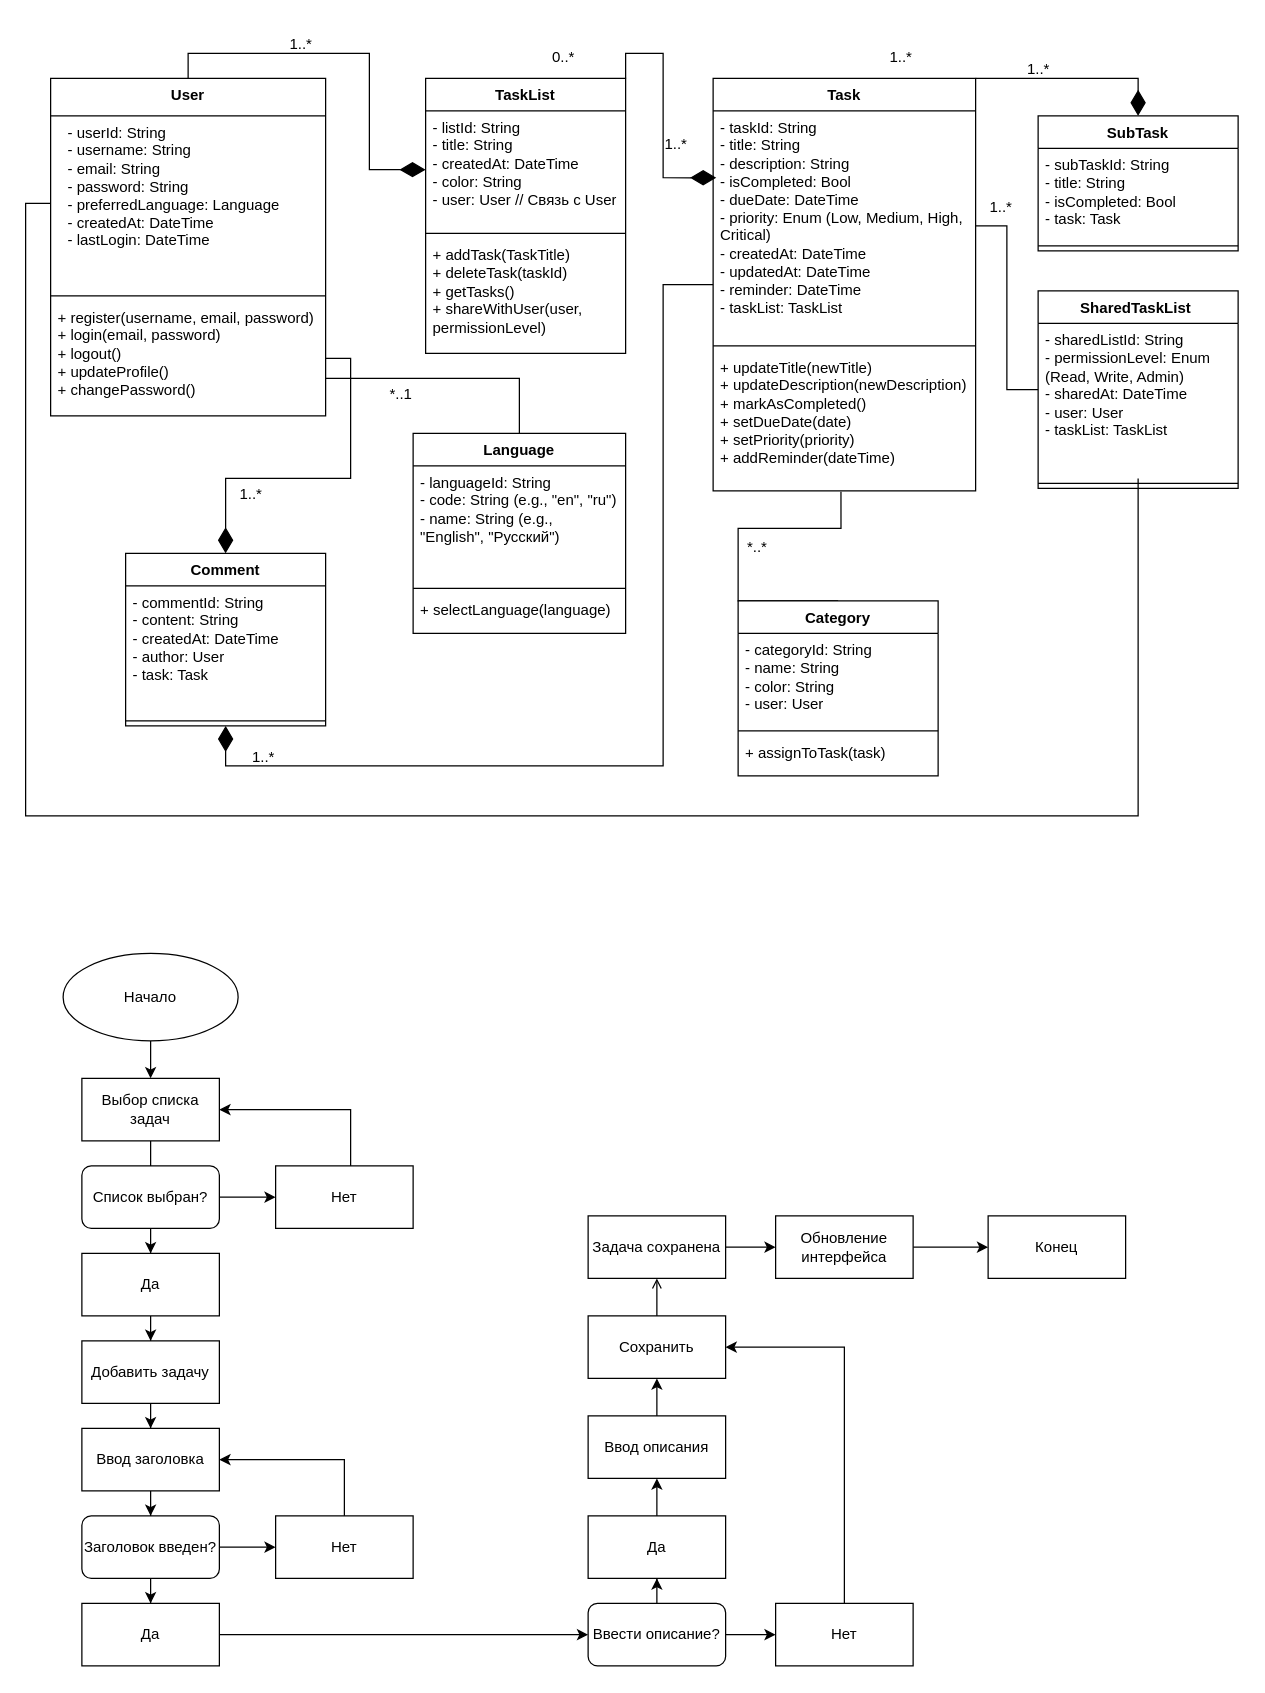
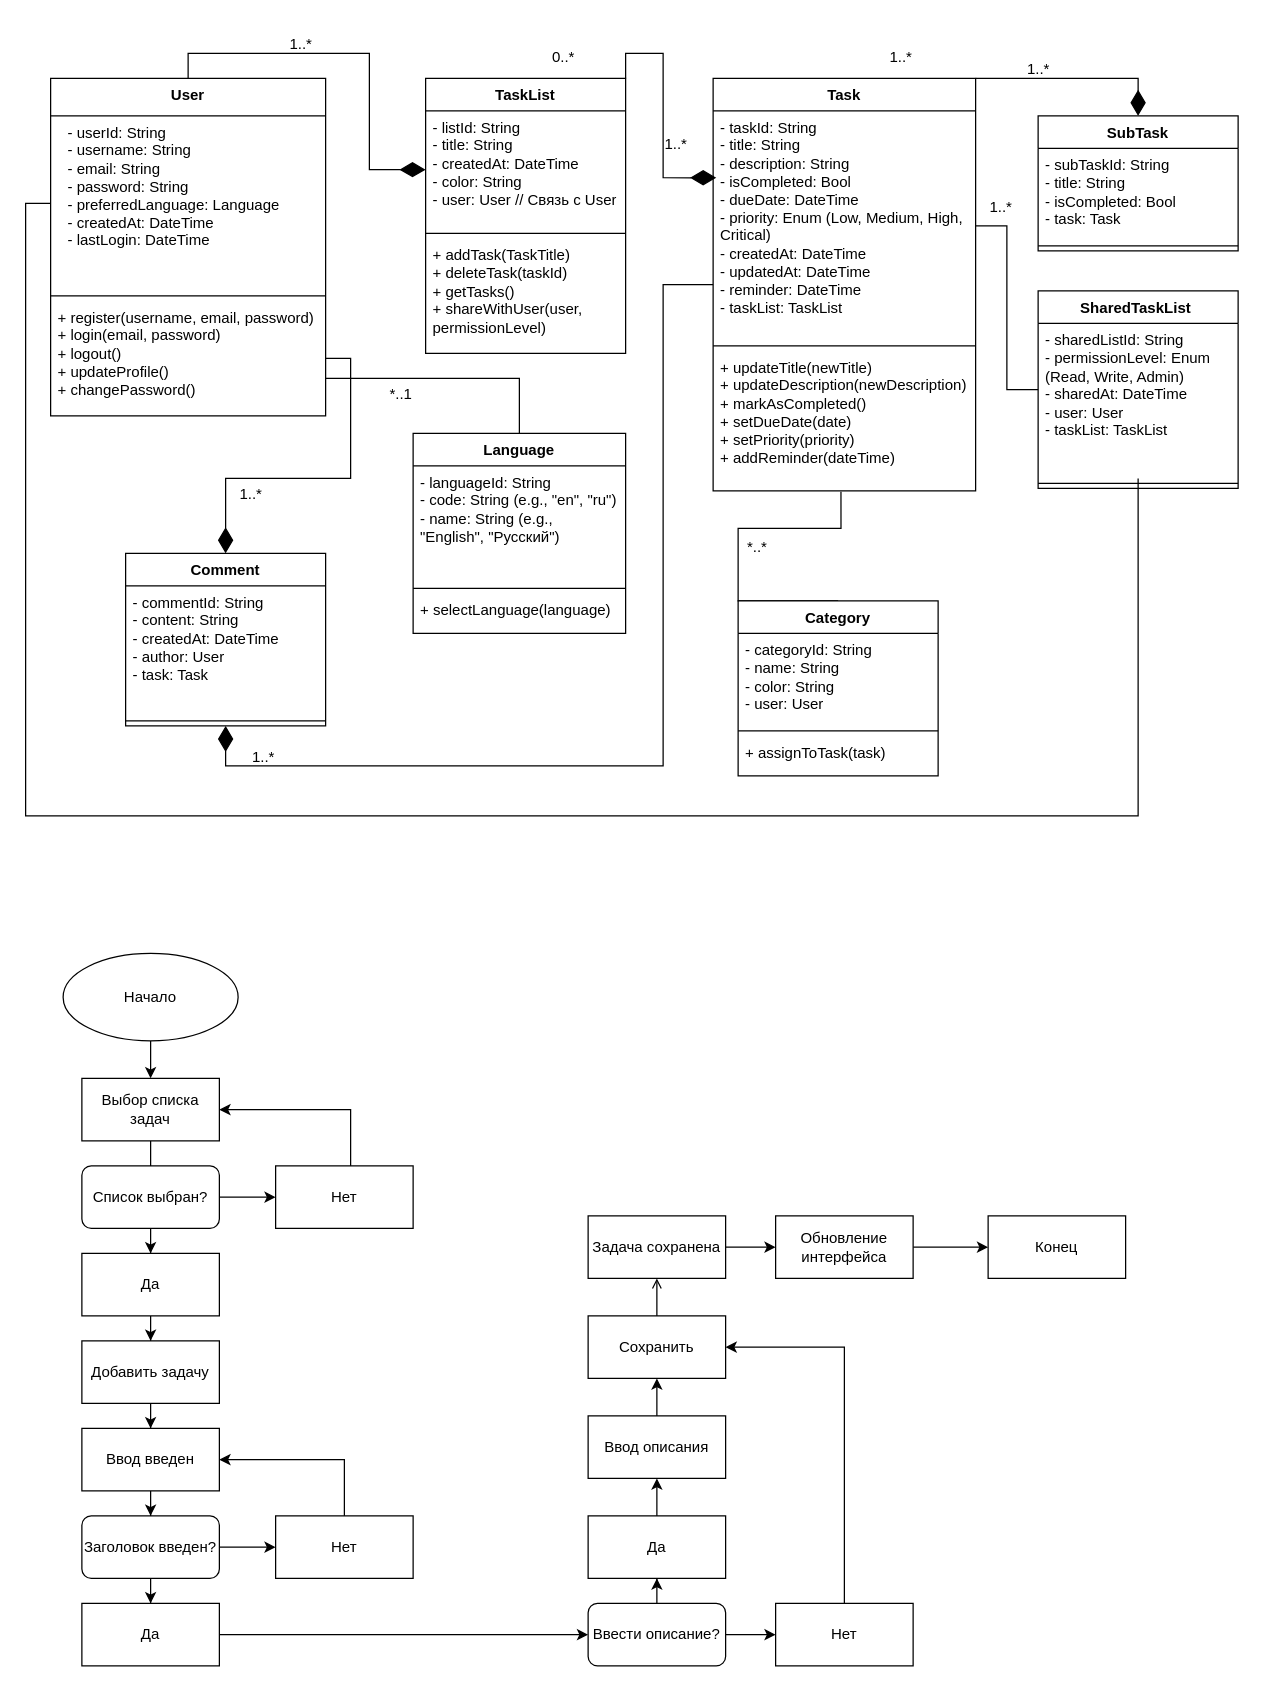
(151, 1459) -> (151, 1459)
